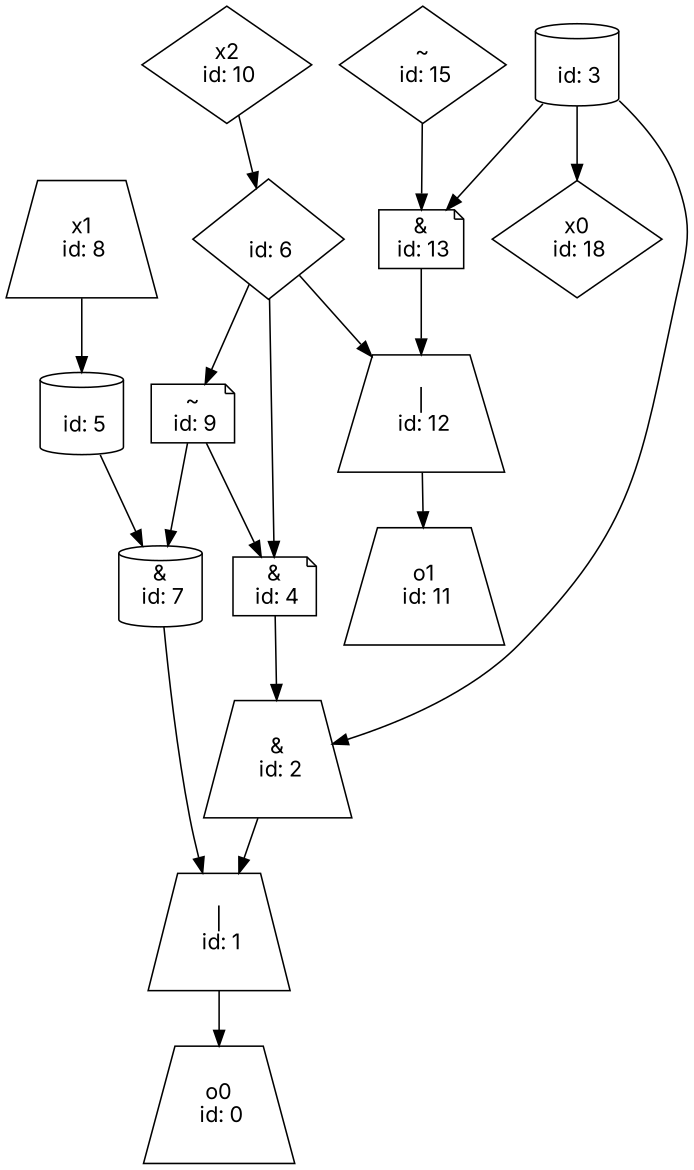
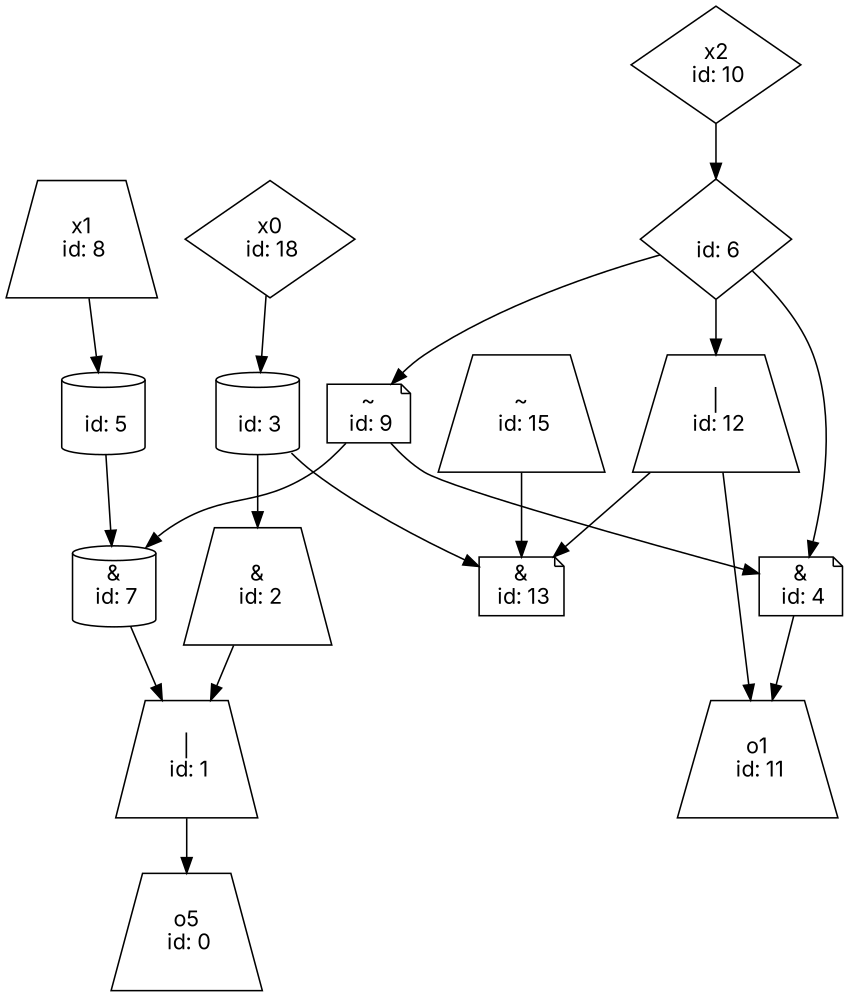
(423, 65) -> (522, 414)
(577, 135) -> (264, 326)
(421, 304) -> (608, 510)
(276, 650) -> (785, 650)
(219, 1105) -> (187, 932)
